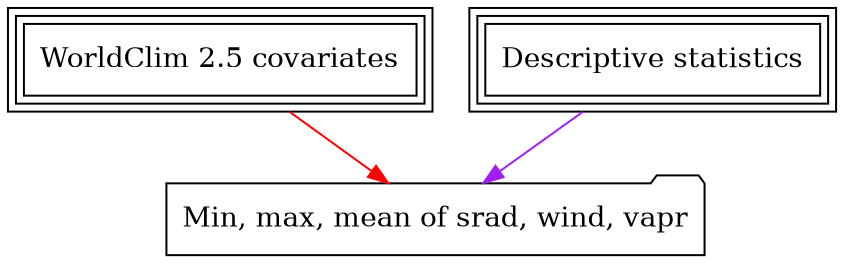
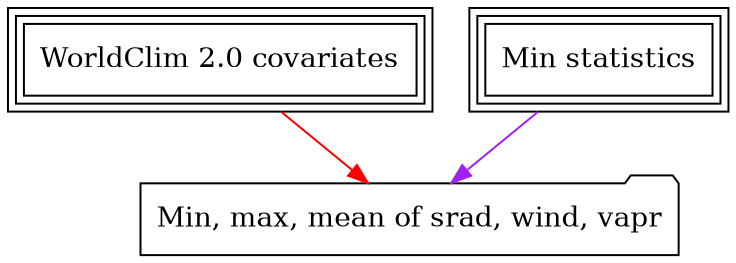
(220, 60) -> (220, 60)
(653, 60) -> (599, 60)
